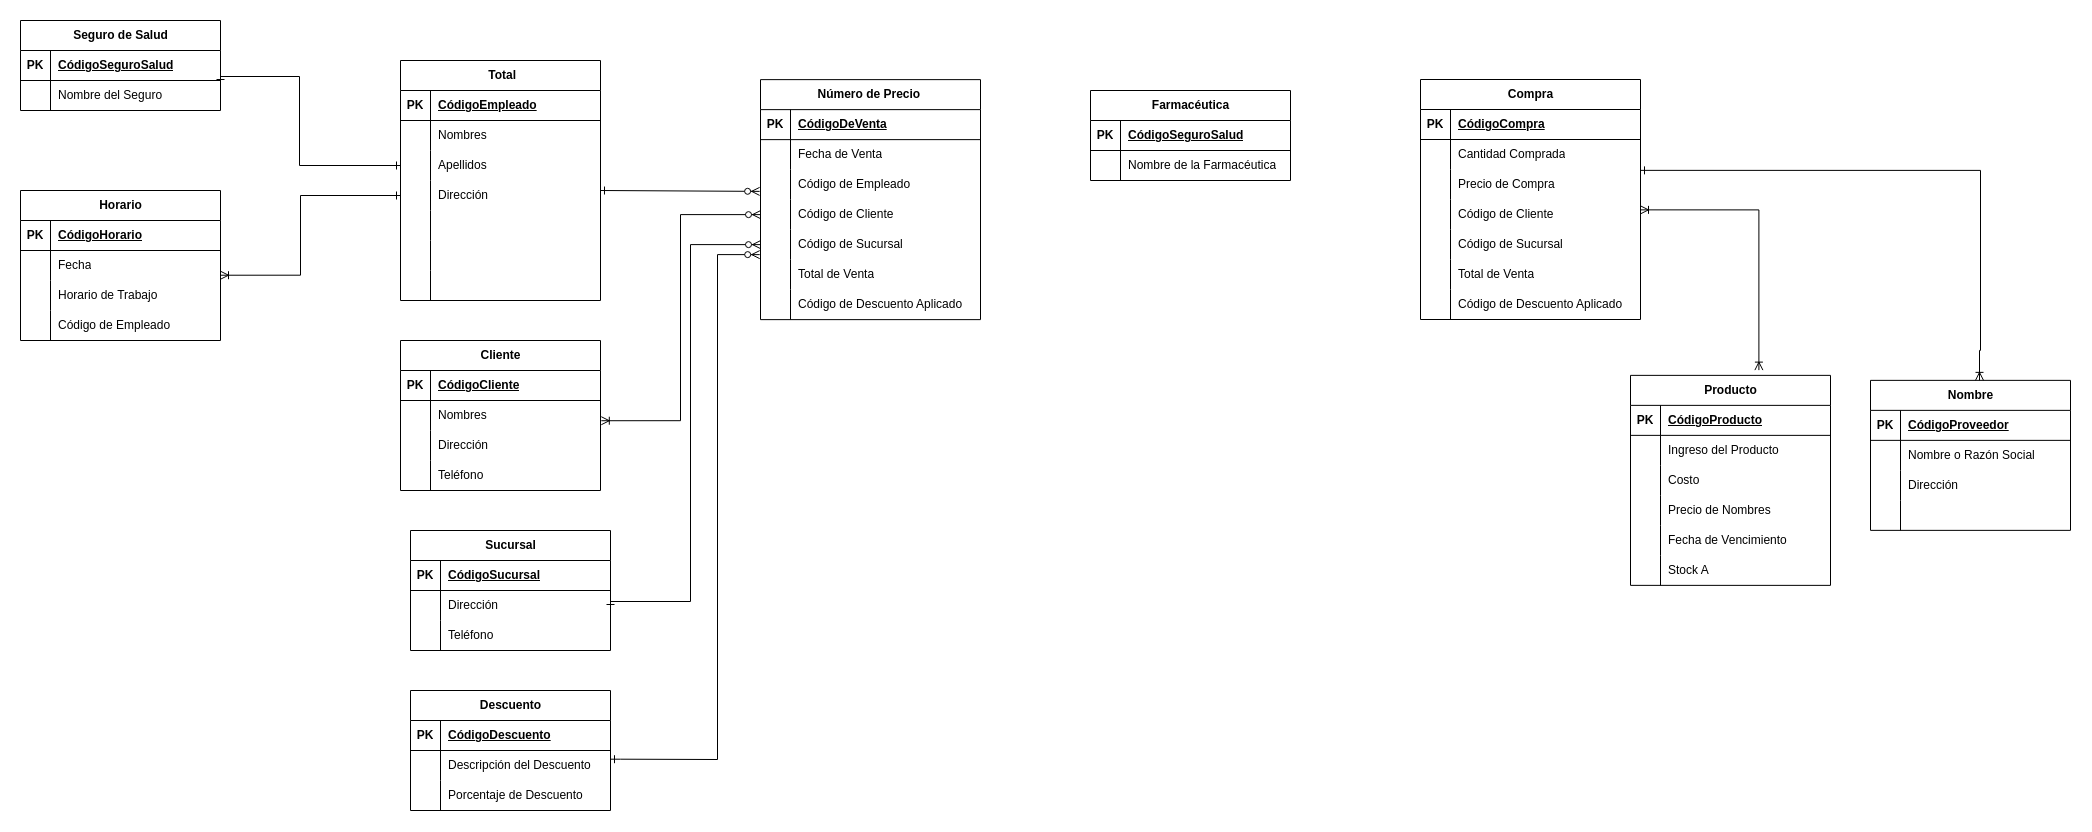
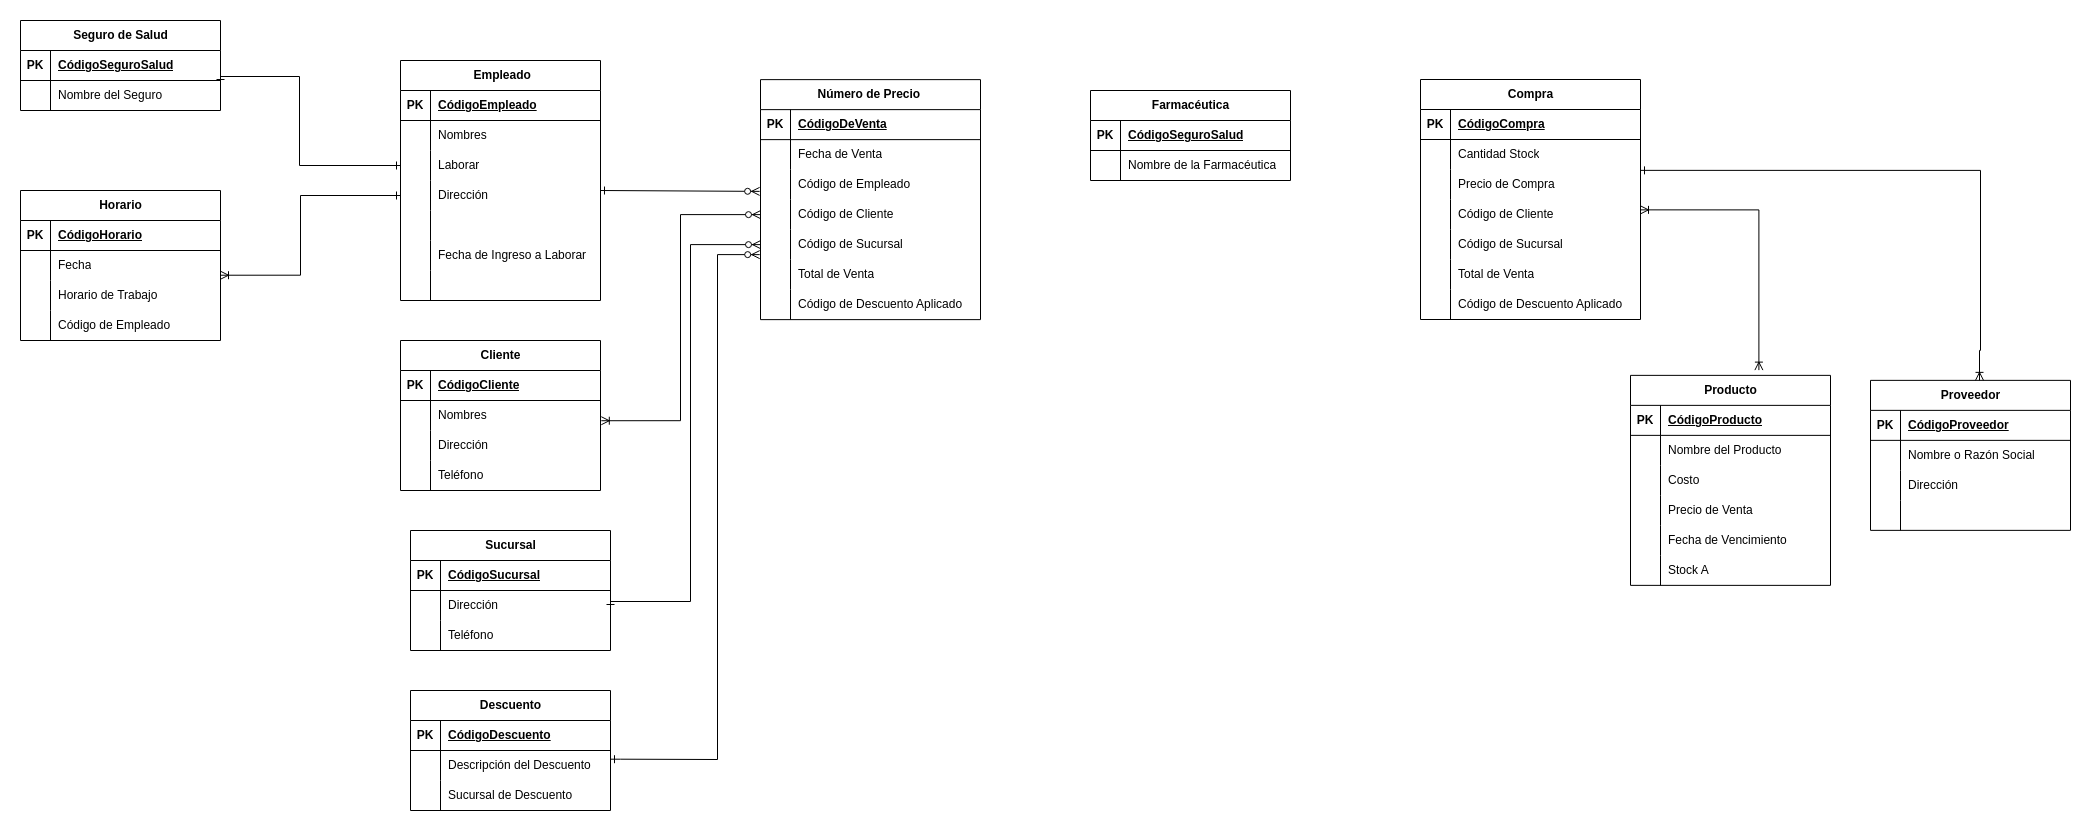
(501, 76) -> (501, 76)
(1513, 155) -> (1502, 155)
(464, 166) -> (462, 166)
none -> (511, 256)
(1971, 396) -> (1971, 396)
(1731, 451) -> (1728, 451)
(1721, 511) -> (1714, 511)
(523, 796) -> (514, 796)
